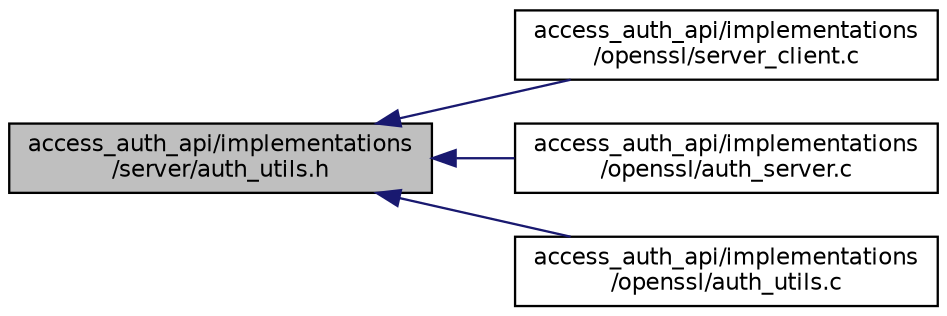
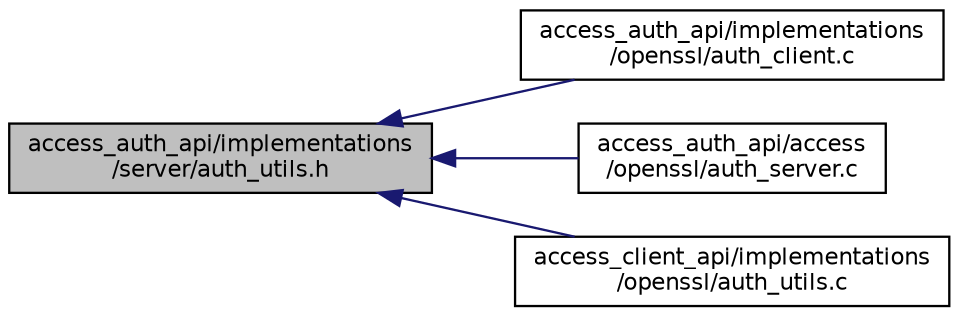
(726, 45) -> (732, 45)
(726, 158) -> (732, 158)
(726, 271) -> (732, 271)
